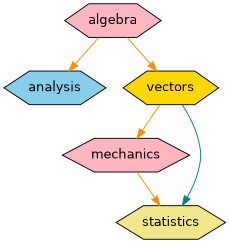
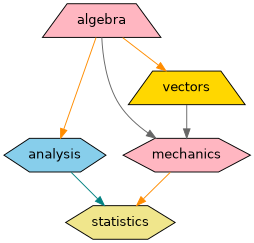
(113, 21) -> (102, 21)
(171, 88) -> (187, 88)
none -> (113, 91)
(151, 118) -> (187, 117)
(200, 150) -> (84, 186)
